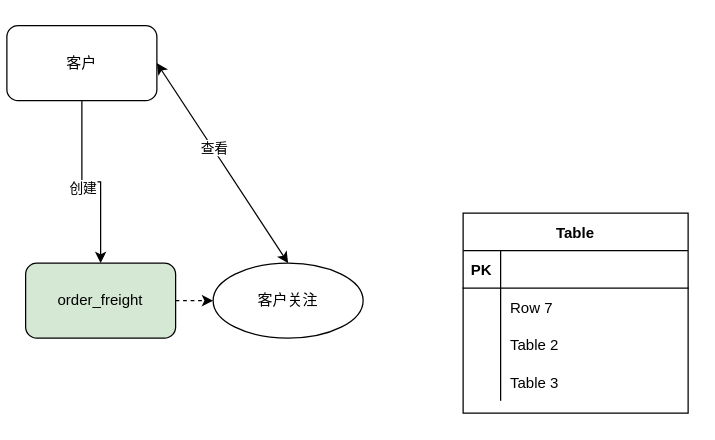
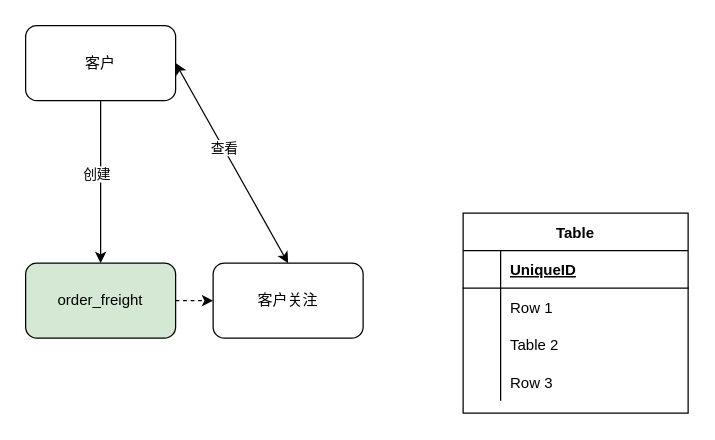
(82, 63) -> (101, 63)
(482, 269) -> none
none -> (594, 269)
(288, 301) -> (288, 301)
(529, 308) -> (529, 308)
(536, 383) -> (529, 383)
